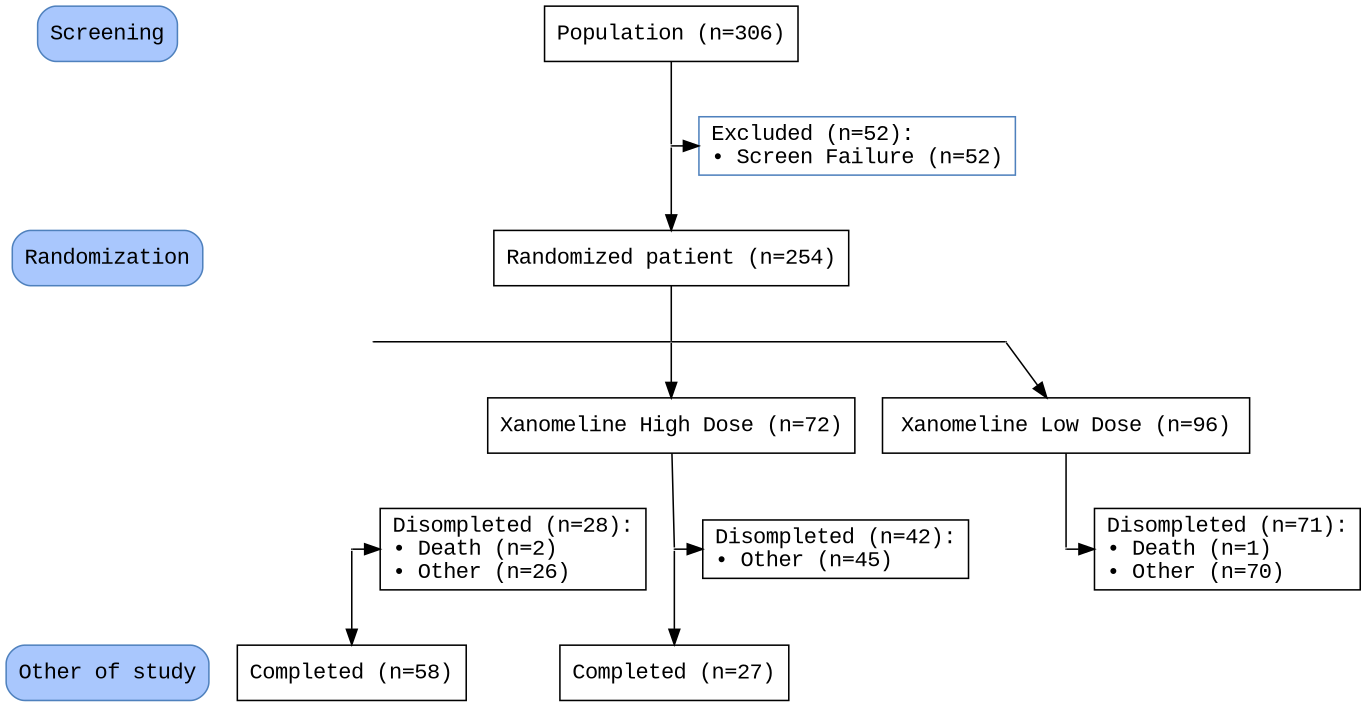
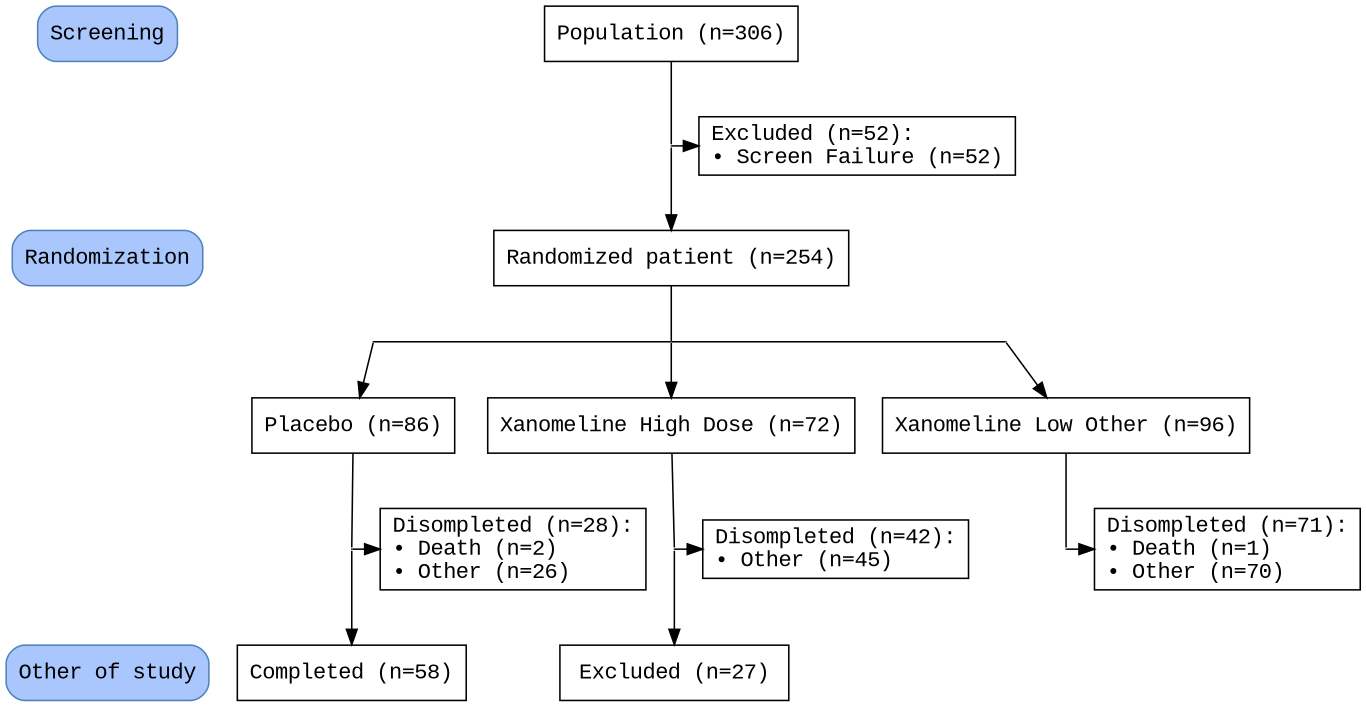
(857, 146) -> (857, 146)
none -> (353, 426)
(1066, 426) -> (1066, 426)
(674, 673) -> (674, 673)
